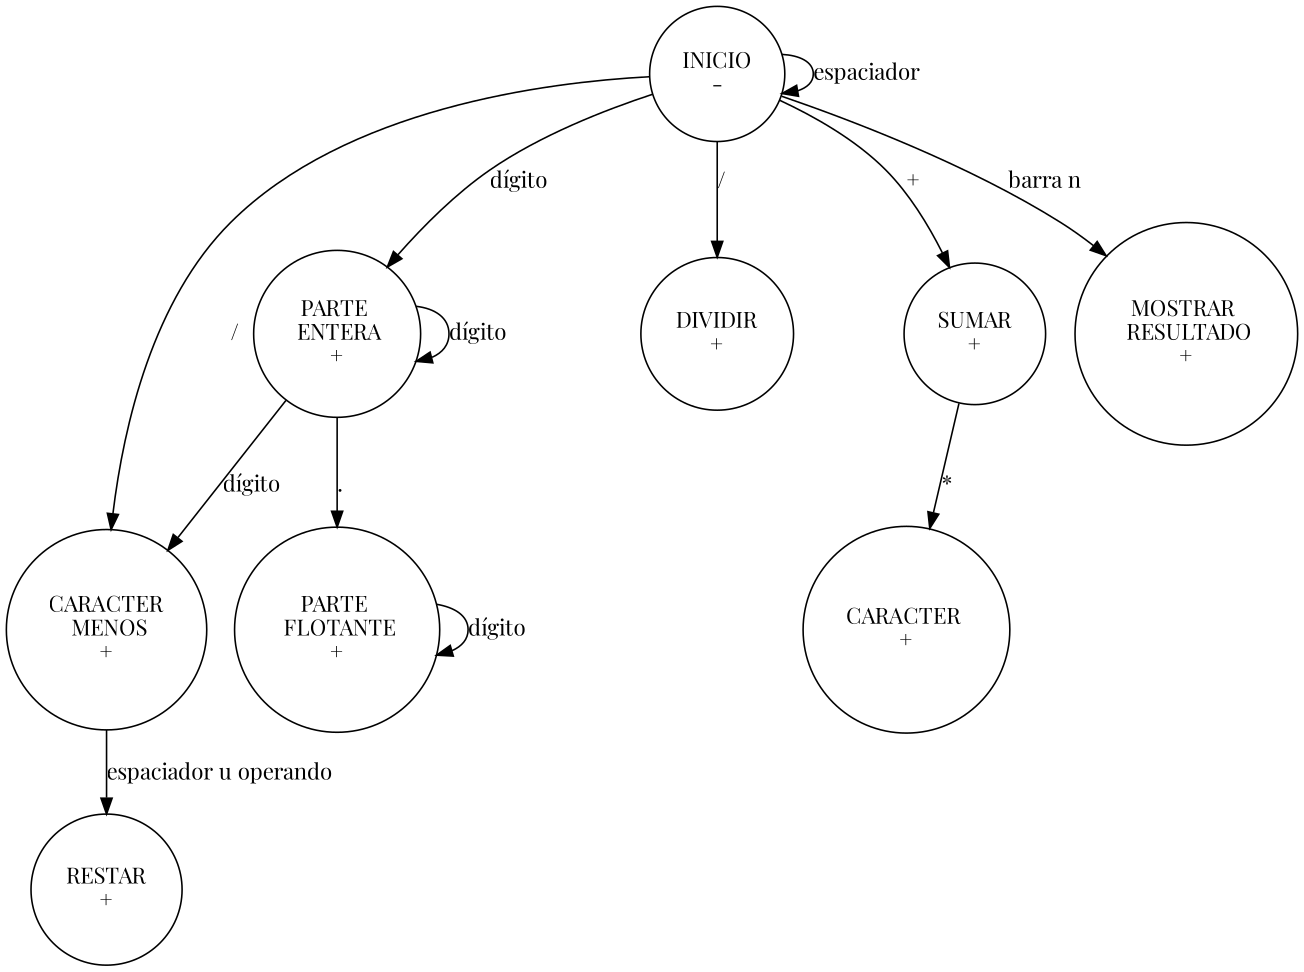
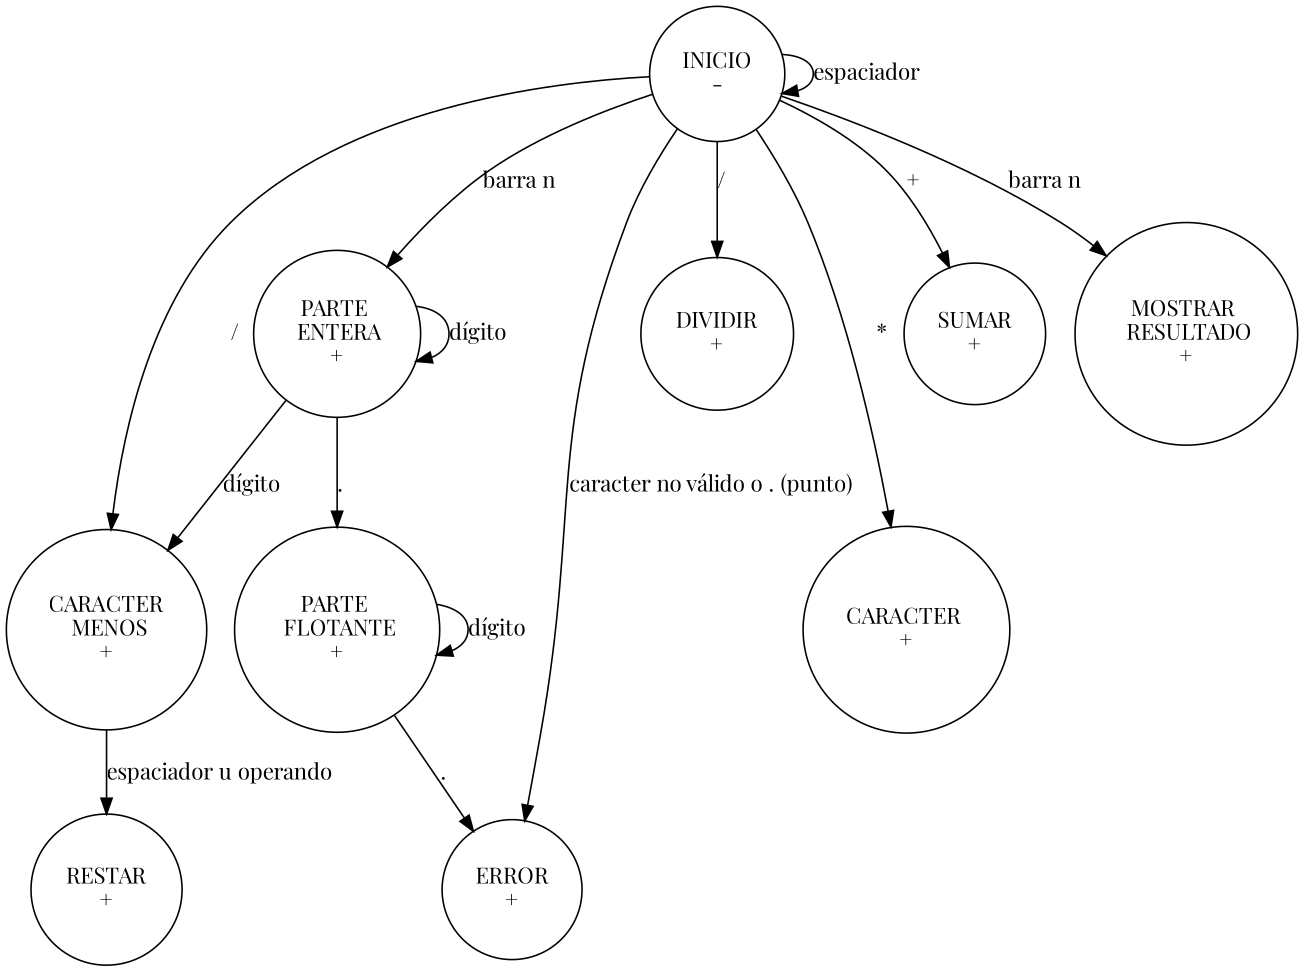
(519, 182) -> (519, 182)
(946, 458) -> (840, 314)
none -> (512, 890)
